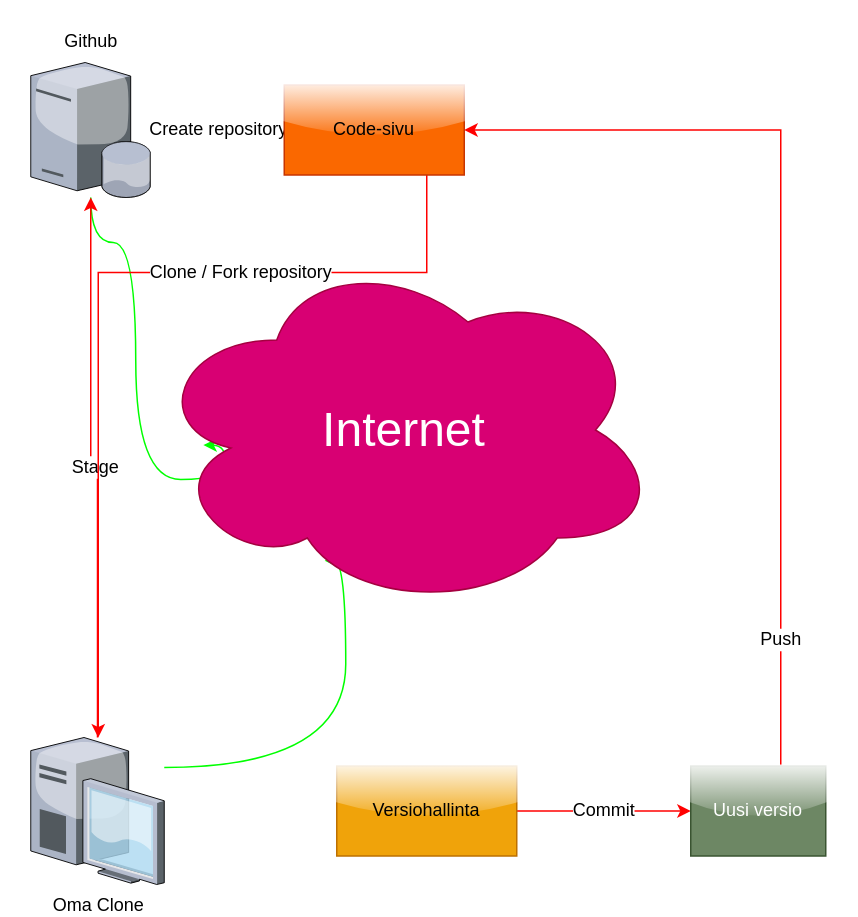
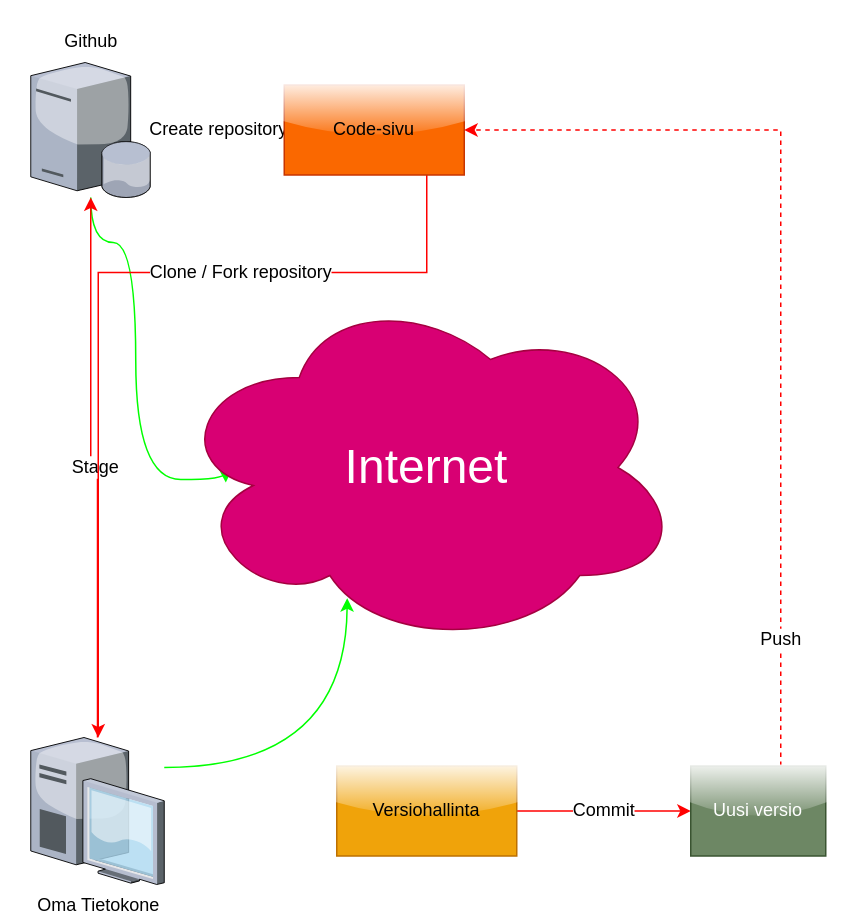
(781, 226) -> (781, 226)
(404, 430) -> (427, 467)
(99, 906) -> (99, 906)
